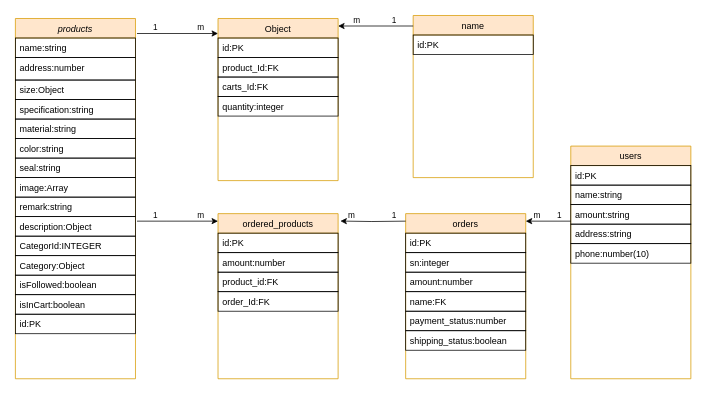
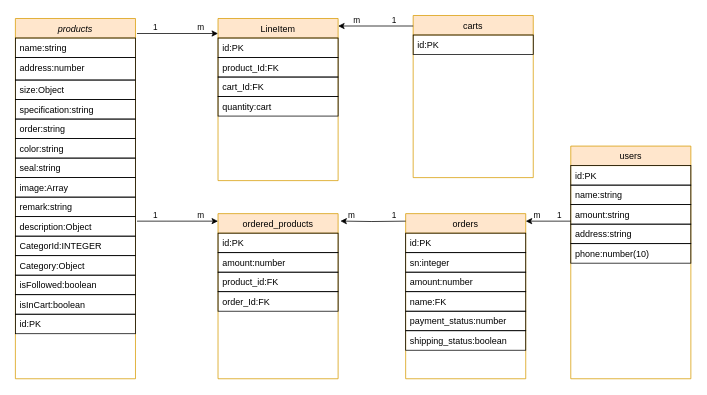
(473, 26) -> (473, 26)
(278, 29) -> (278, 29)
(249, 87) -> (246, 87)
(259, 107) -> (252, 107)
(53, 129) -> (47, 129)
